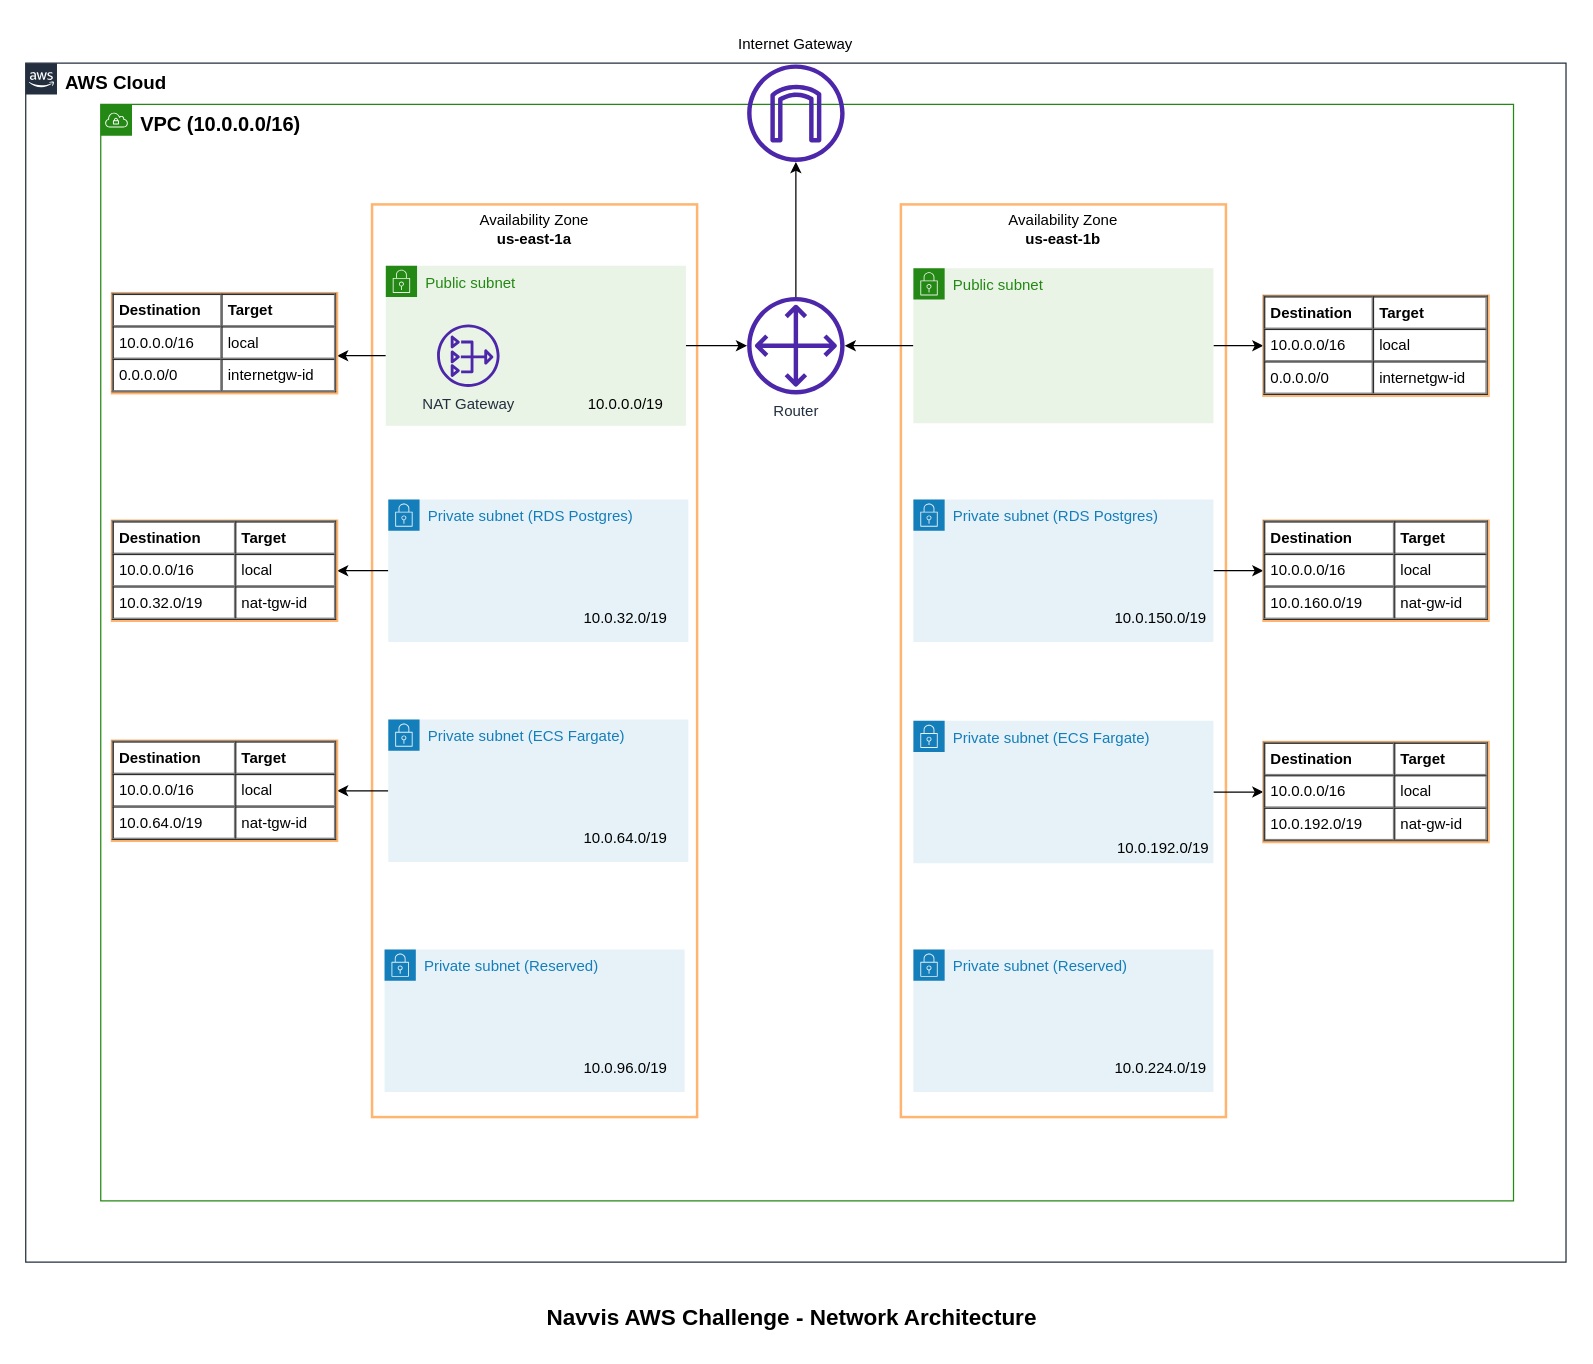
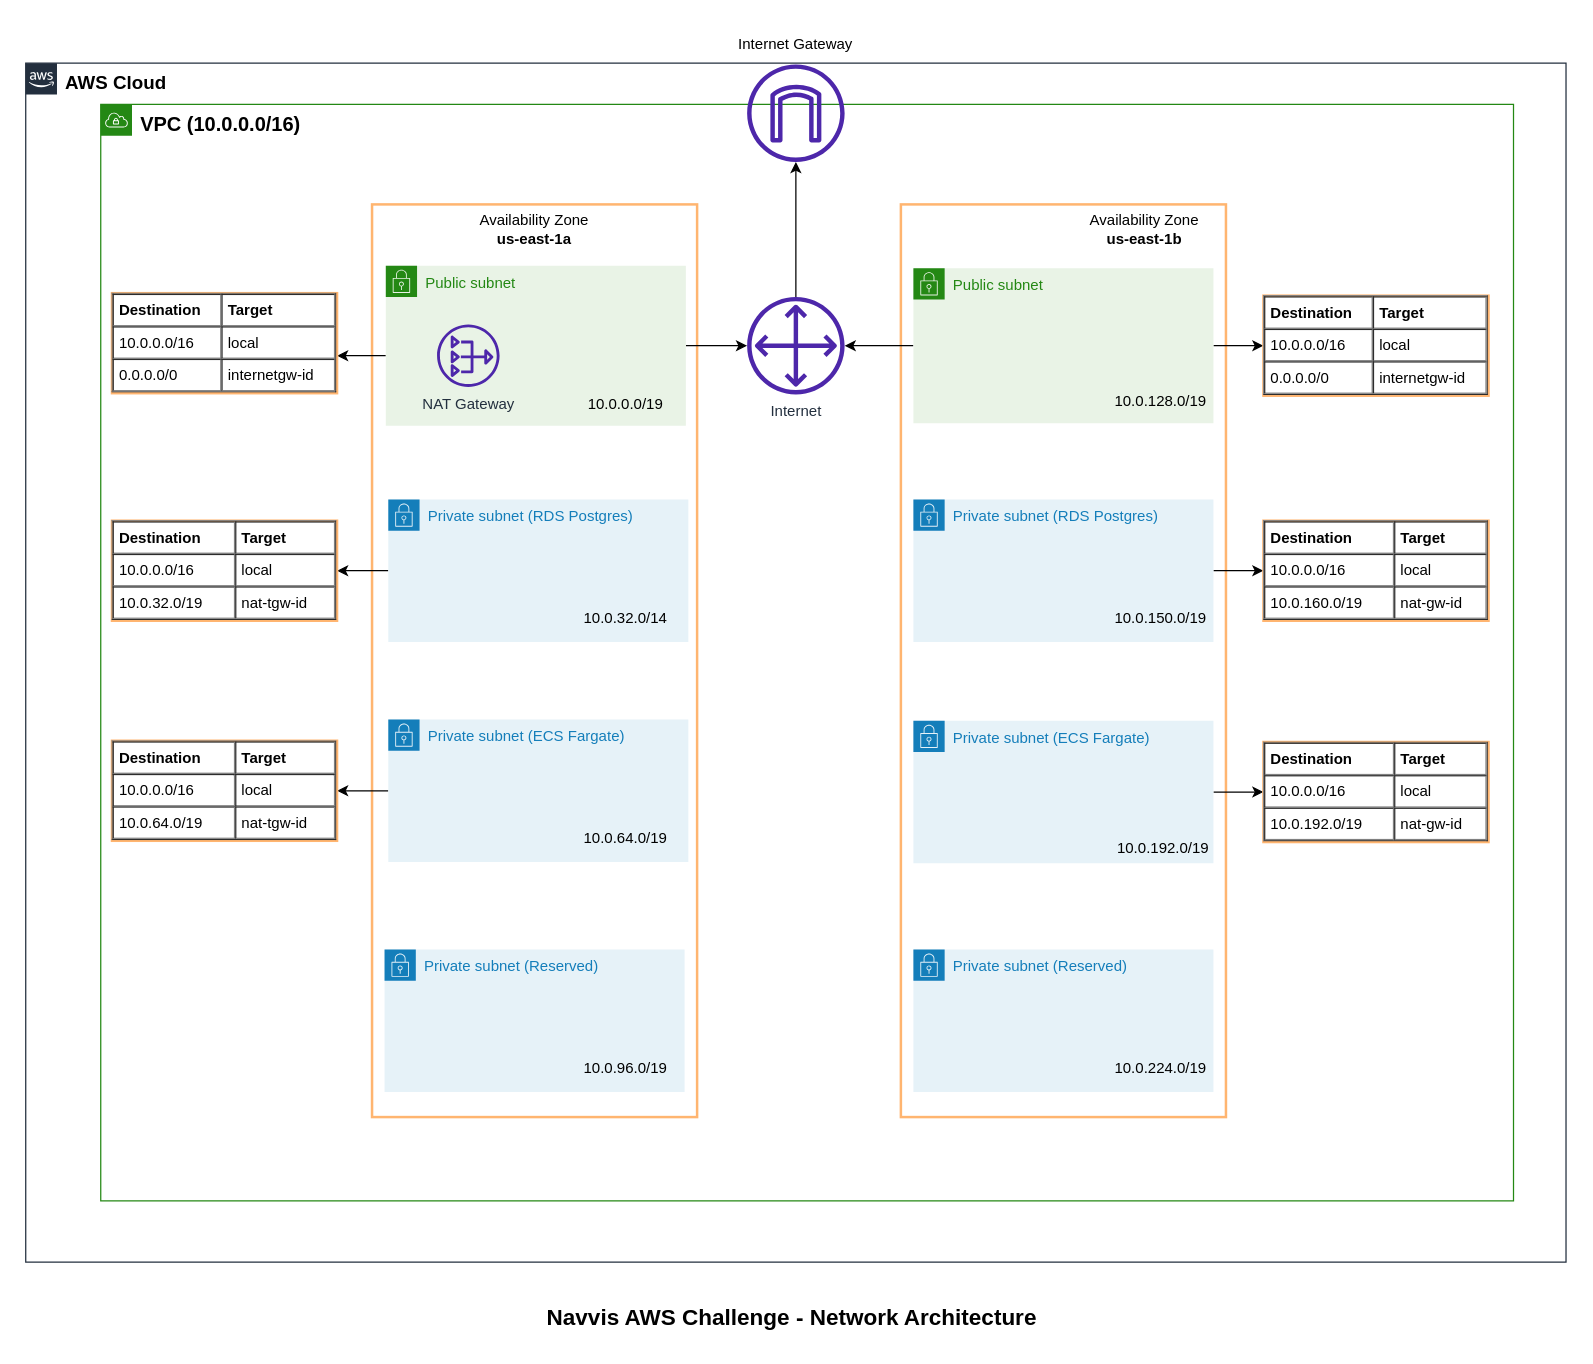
(1063, 229) -> (1144, 229)
none -> (1161, 402)
(796, 412) -> (796, 412)
(626, 618) -> (626, 618)
